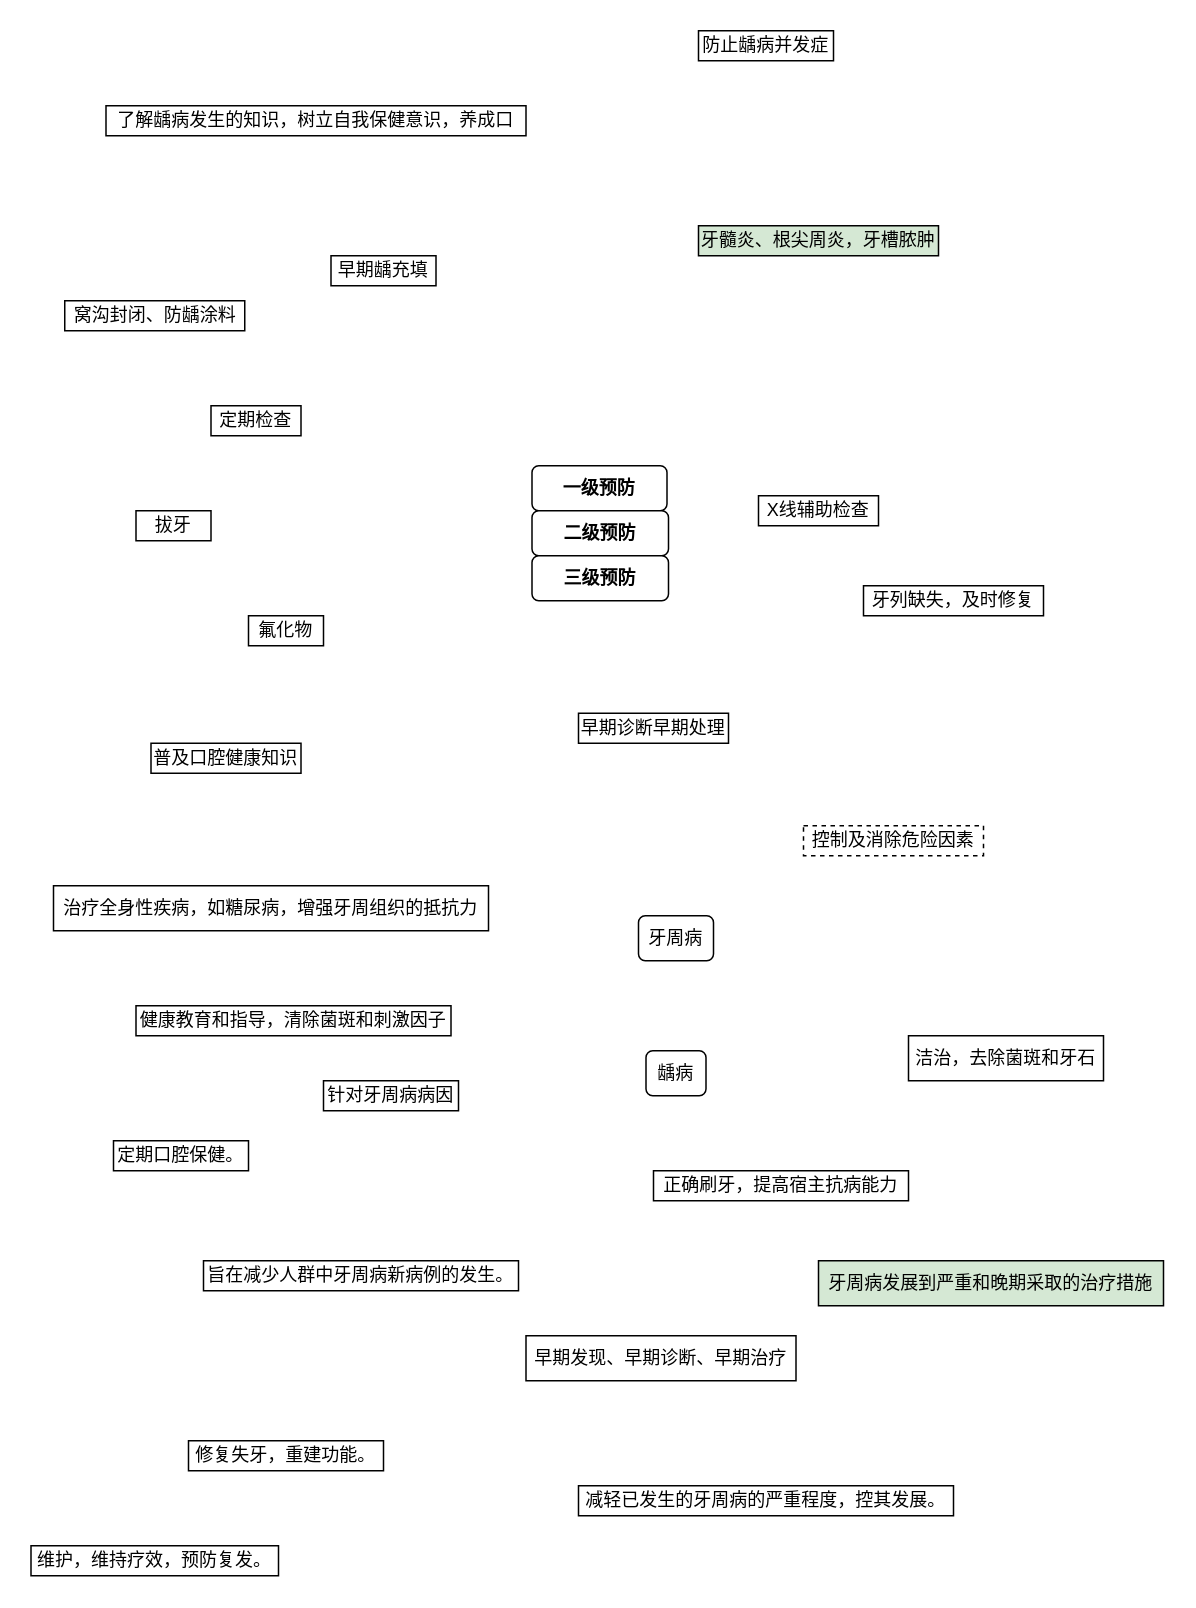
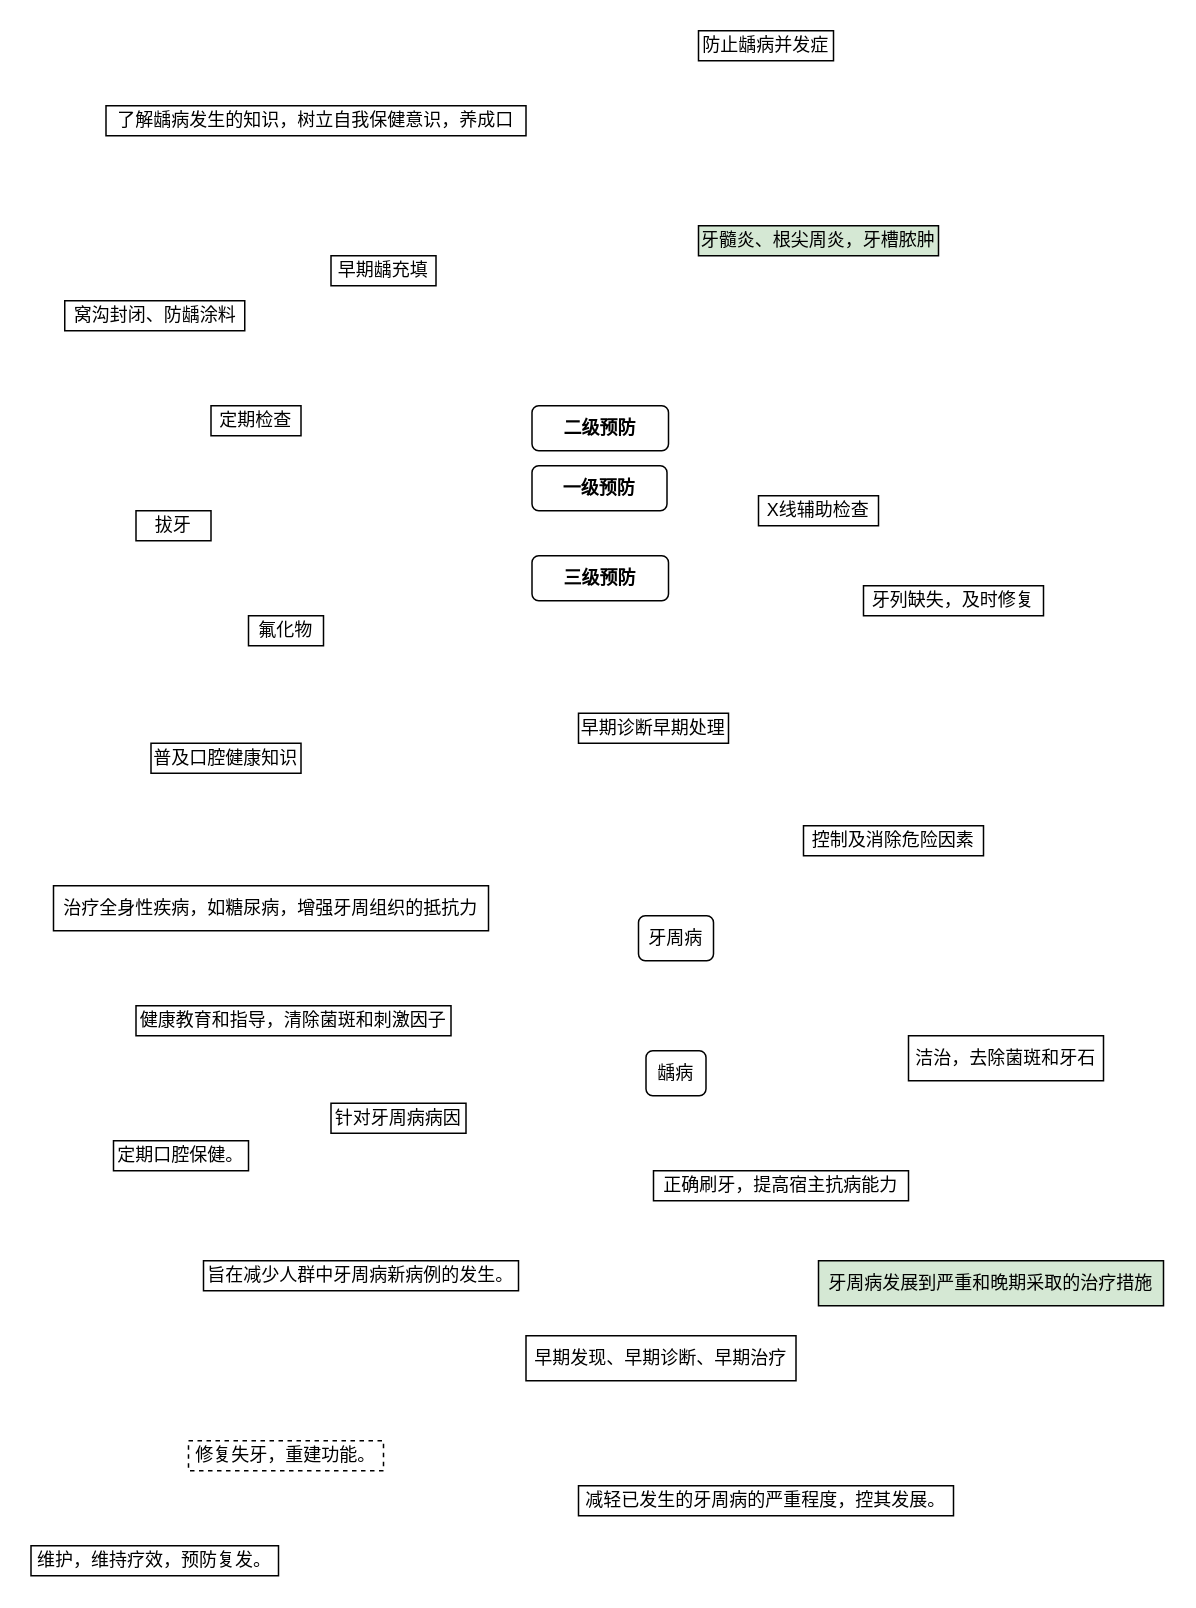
(600, 533) -> (600, 428)
(893, 841) -> (893, 841)
(391, 1096) -> (398, 1118)
(286, 1456) -> (286, 1456)
